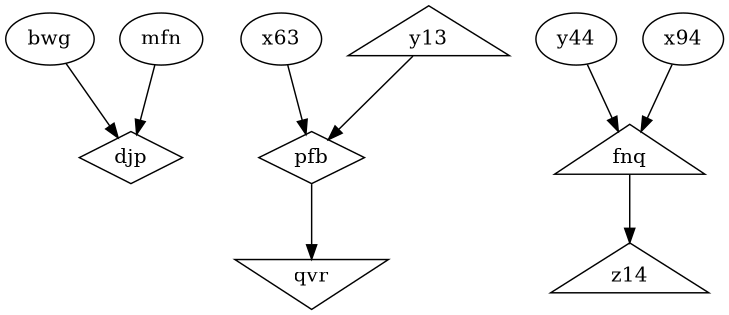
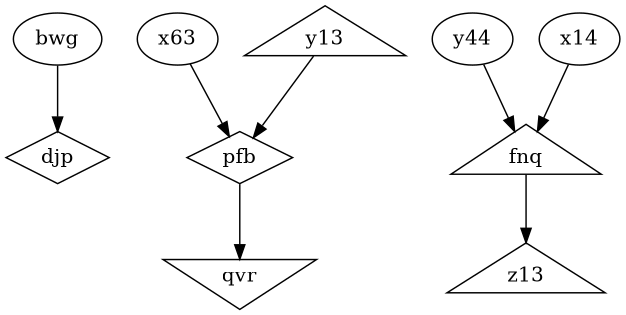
(161, 39) -> none
(683, 39) -> (580, 39)
(630, 276) -> (526, 276)
